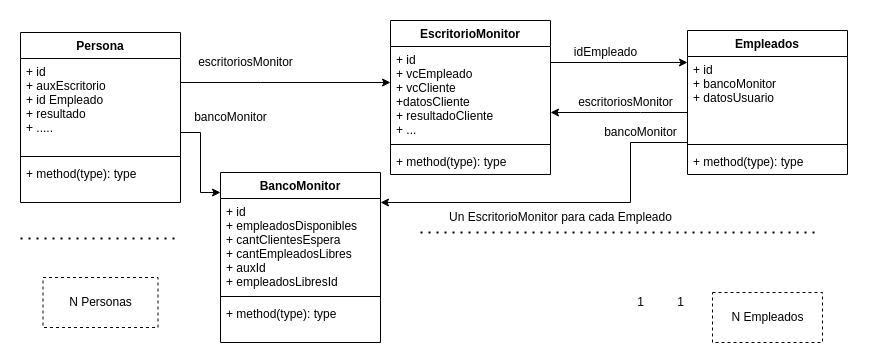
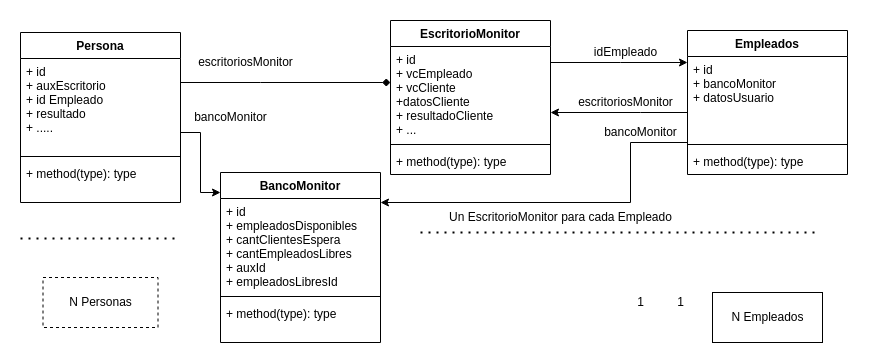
(606, 53) -> (626, 53)
(382, 83) -> (382, 83)
(768, 318) -> (768, 318)
